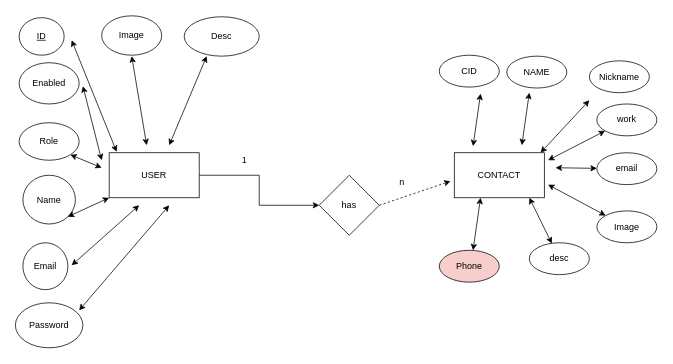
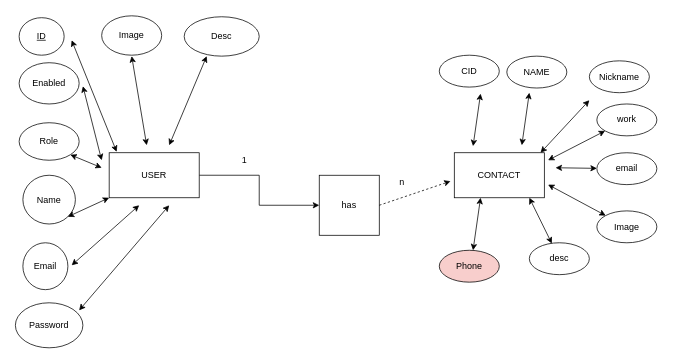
(349, 205) -> (349, 205)
